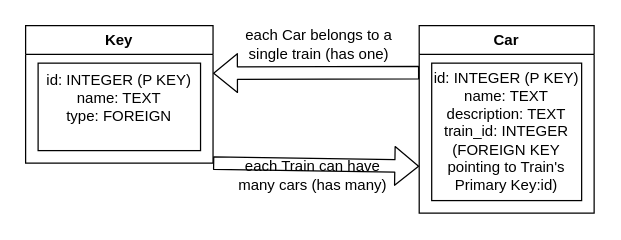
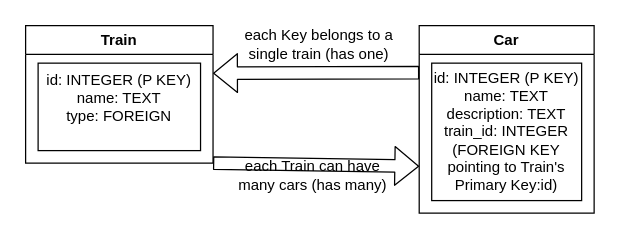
(119, 41) -> (119, 41)
(319, 44) -> (319, 44)
